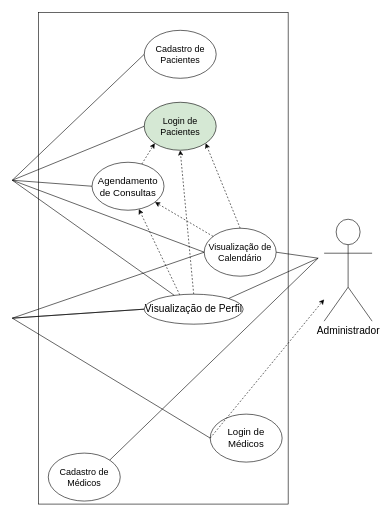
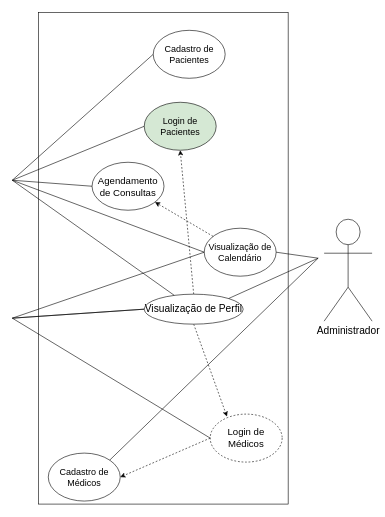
(180, 54) -> (189, 54)
(152, 148) -> none
(219, 177) -> none
(161, 256) -> (224, 408)
(226, 419) -> (151, 464)
(246, 438) -> (246, 438)
